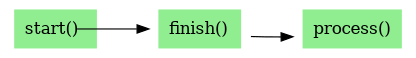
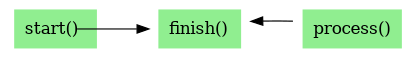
(266, 37) -> (278, 21)
